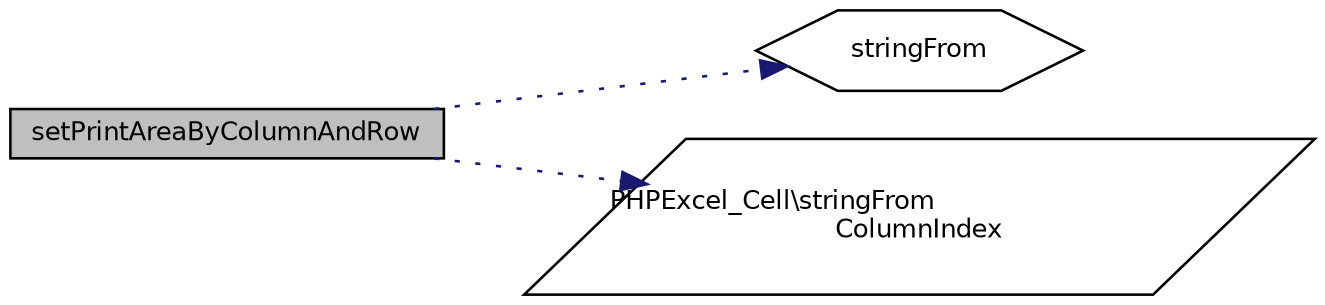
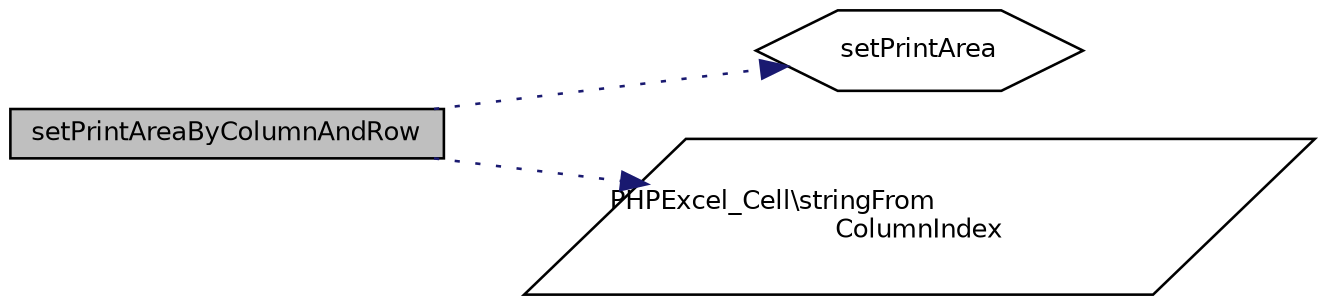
(919, 51) -> (919, 51)
